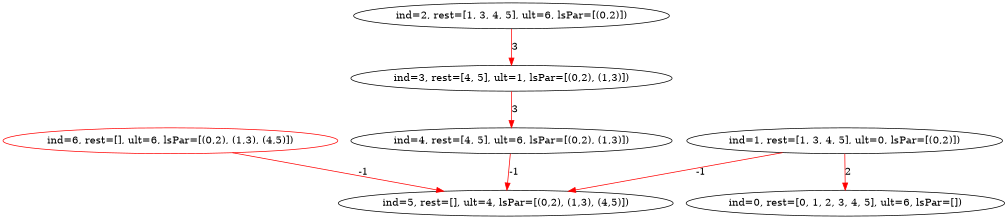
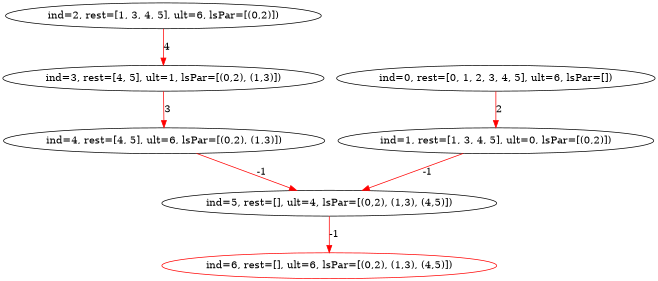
(515, 47) -> (167, 47)
(845, 168) -> (496, 106)
(335, 171) -> (329, 231)
